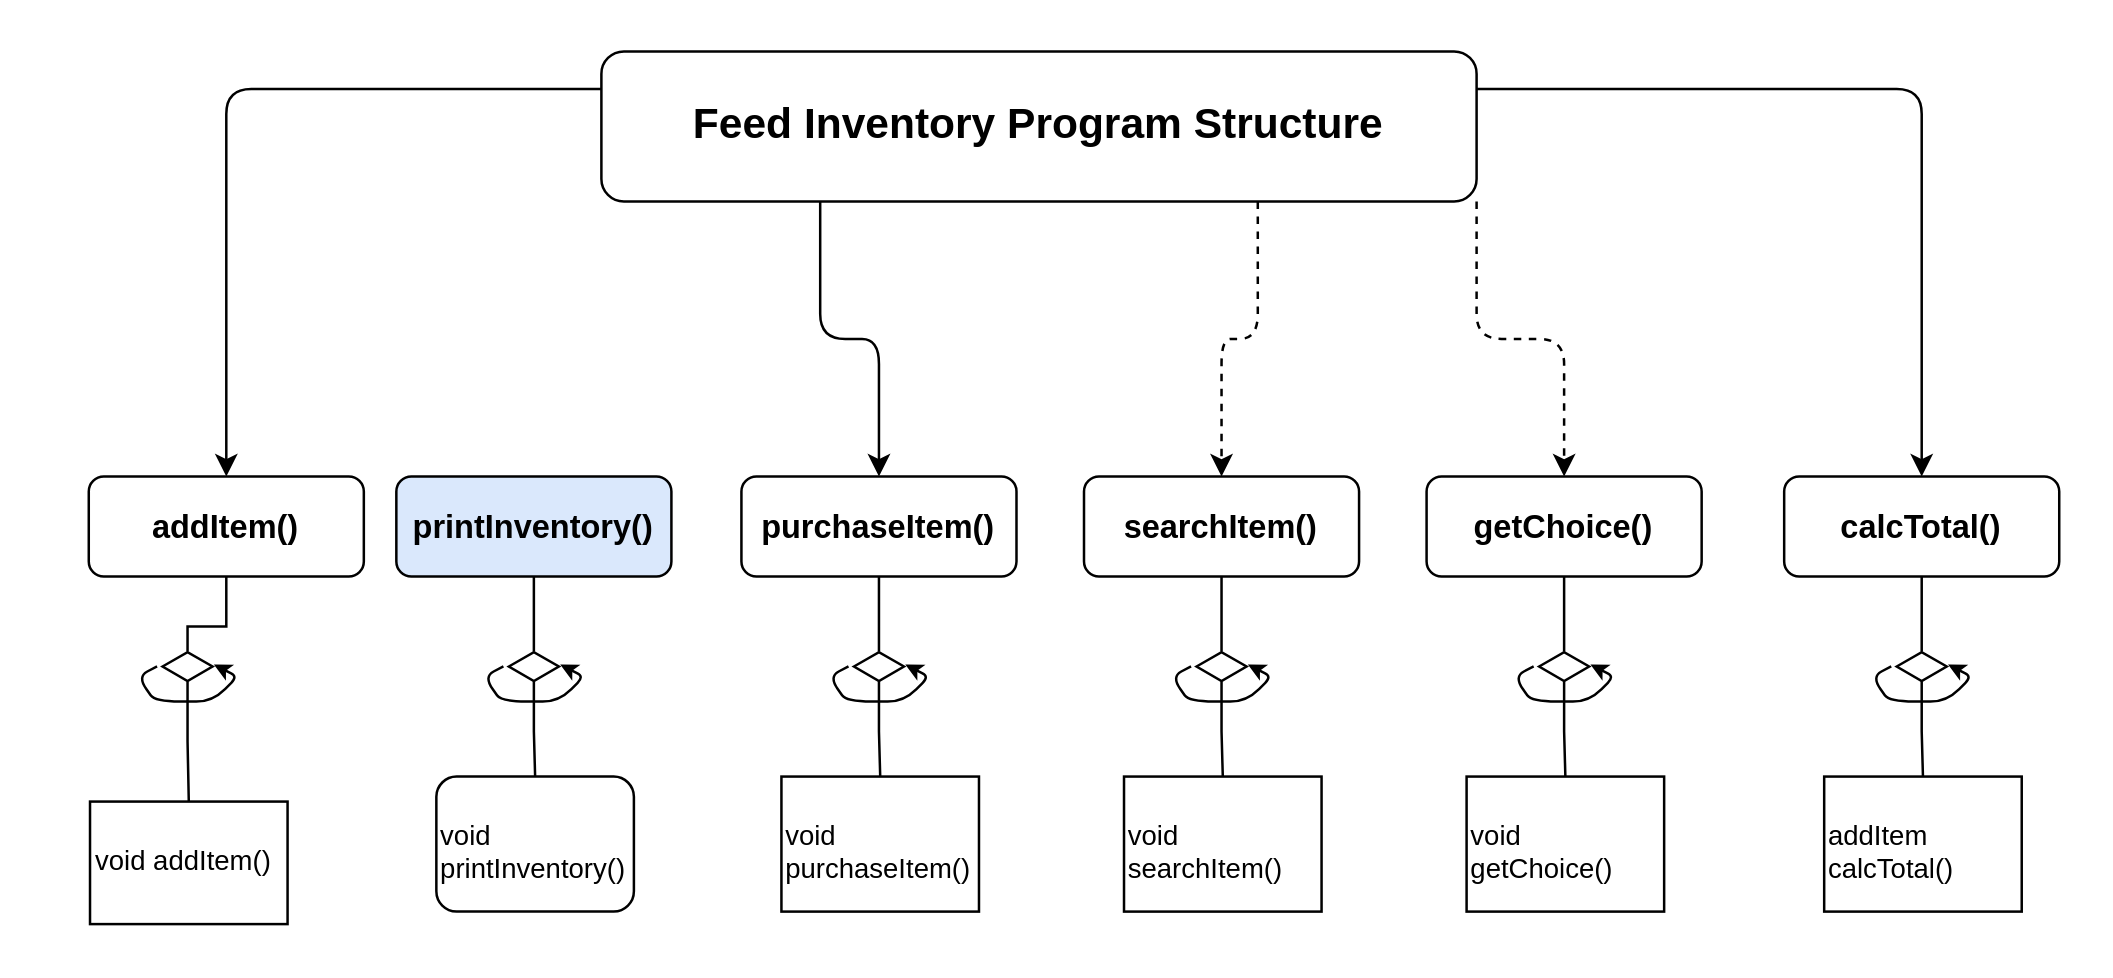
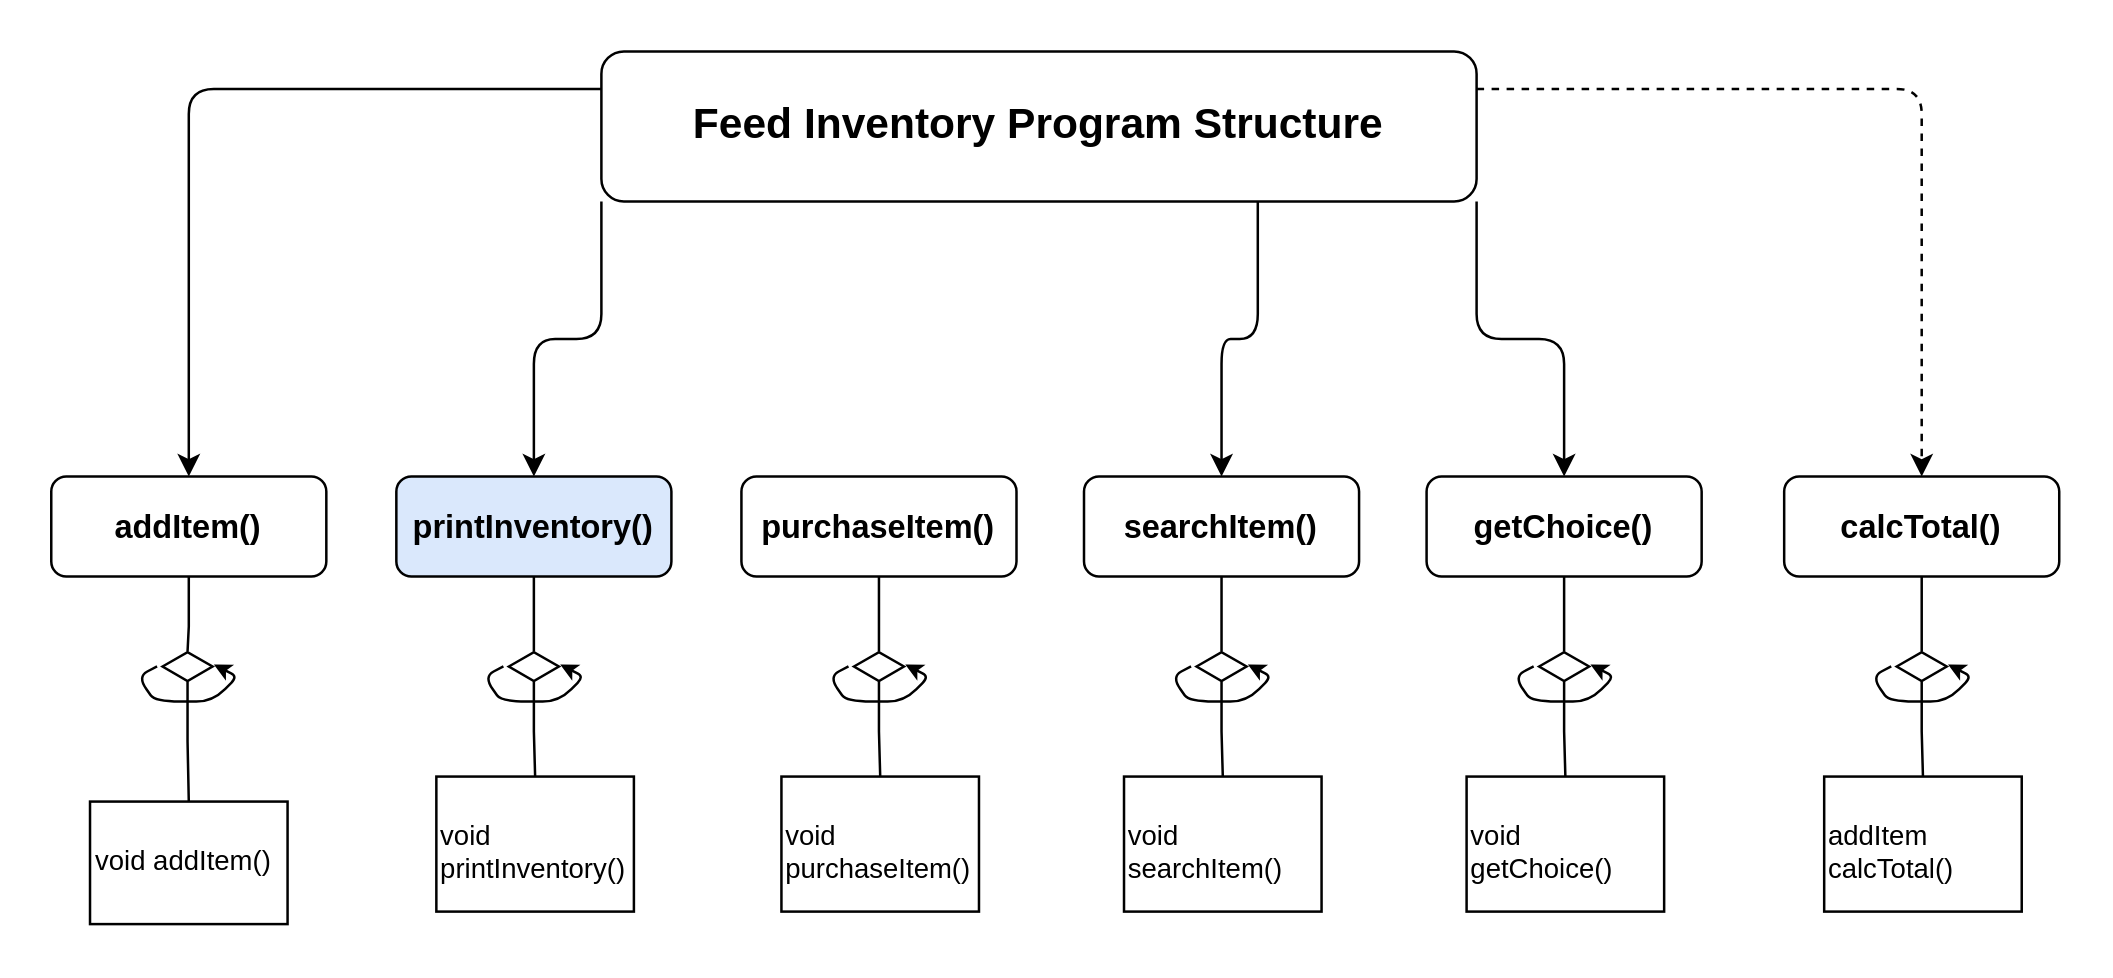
(1879, 89) -> (1879, 89)
(1244, 338) -> (1244, 338)
none -> (574, 339)
(841, 339) -> none
(1514, 339) -> (1514, 339)
(226, 526) -> (189, 526)
(535, 844) -> (535, 844)
